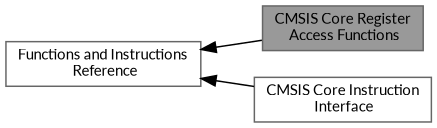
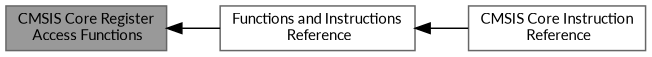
(239, 44) -> (201, 28)
(343, 100) -> (557, 28)
